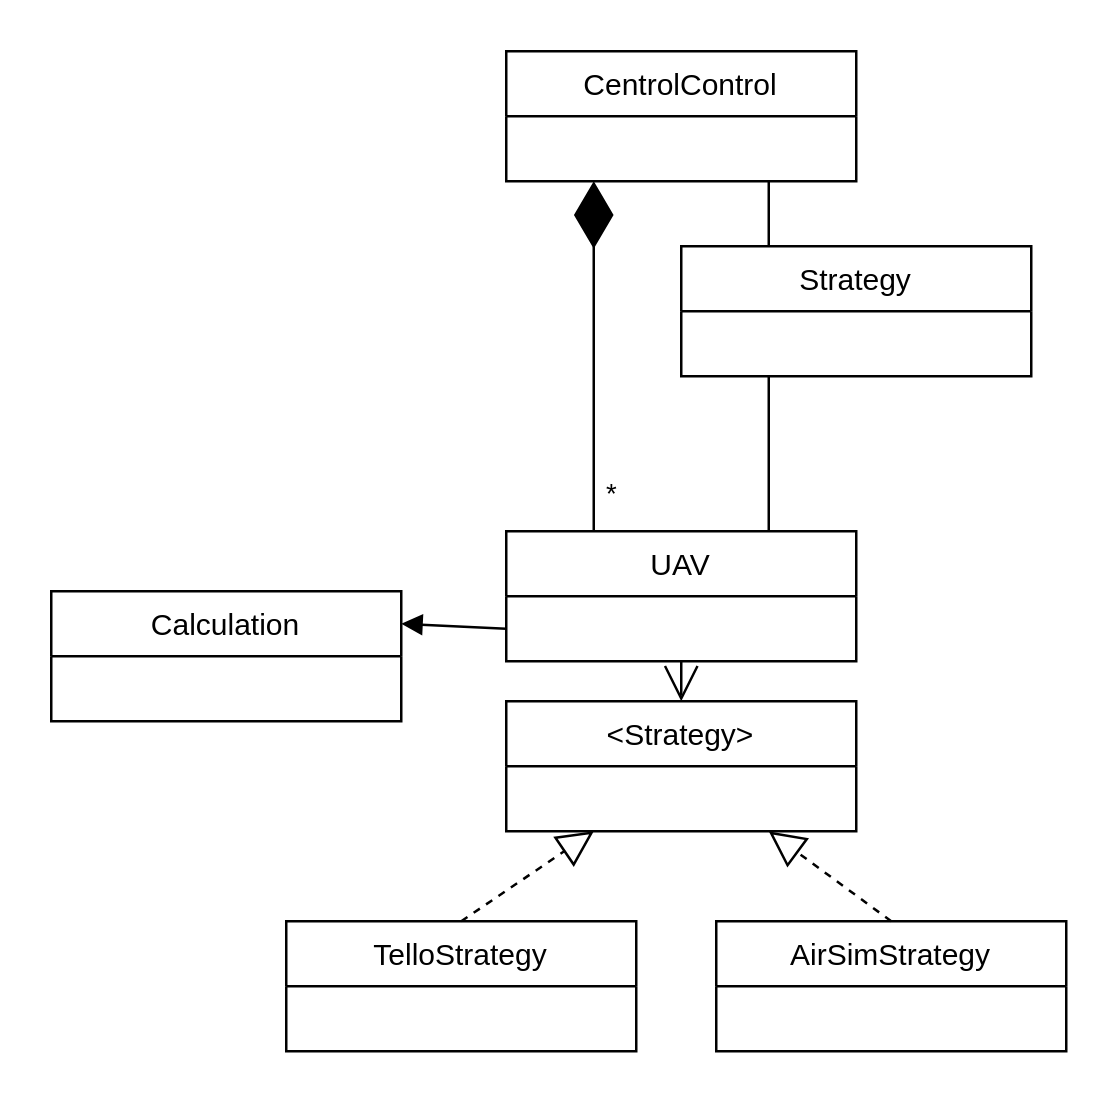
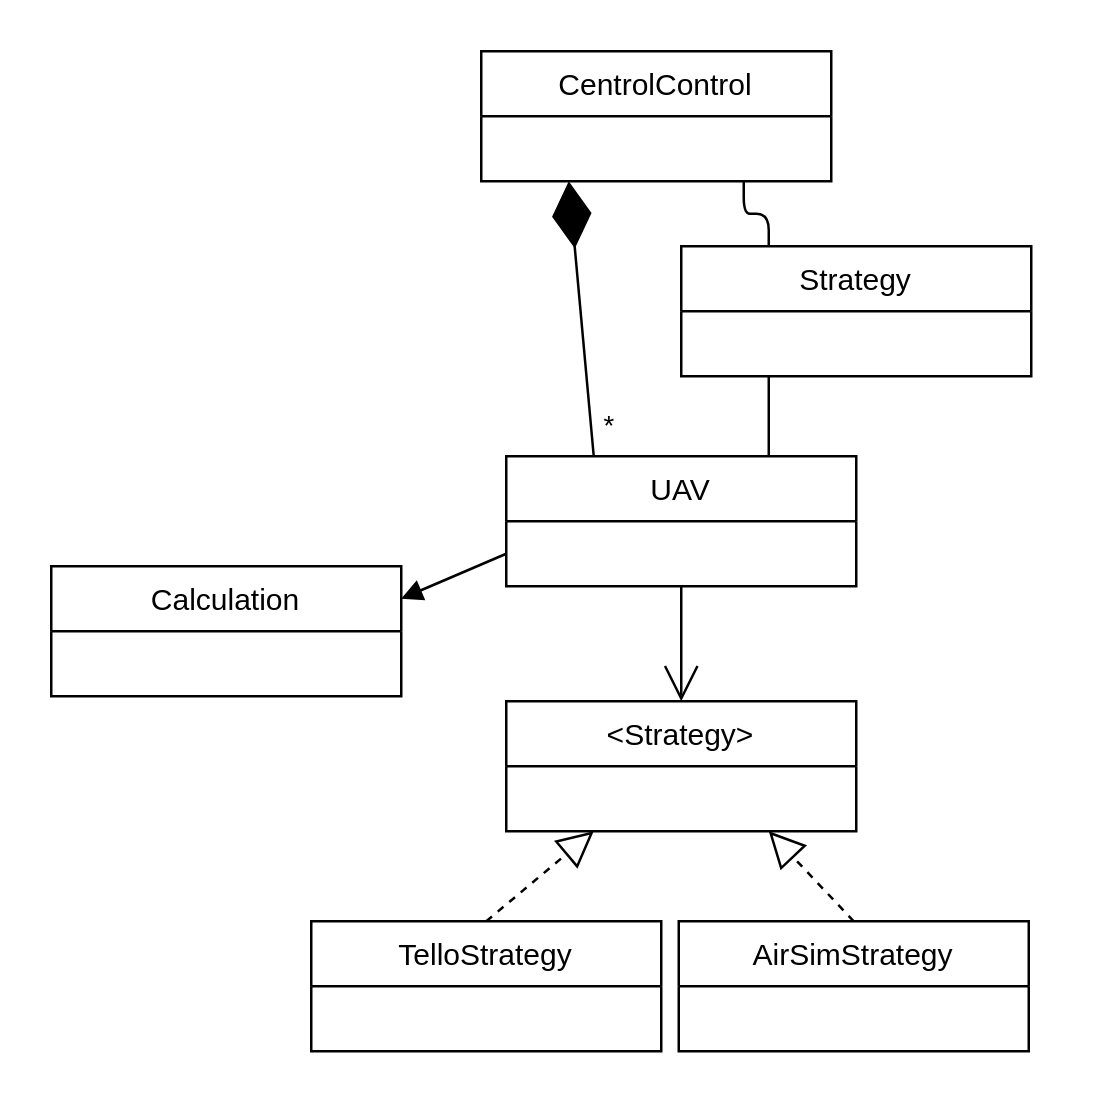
(681, 116) -> (656, 116)
(681, 596) -> (681, 521)
(226, 656) -> (226, 631)
(461, 986) -> (486, 986)
(891, 986) -> (854, 986)
